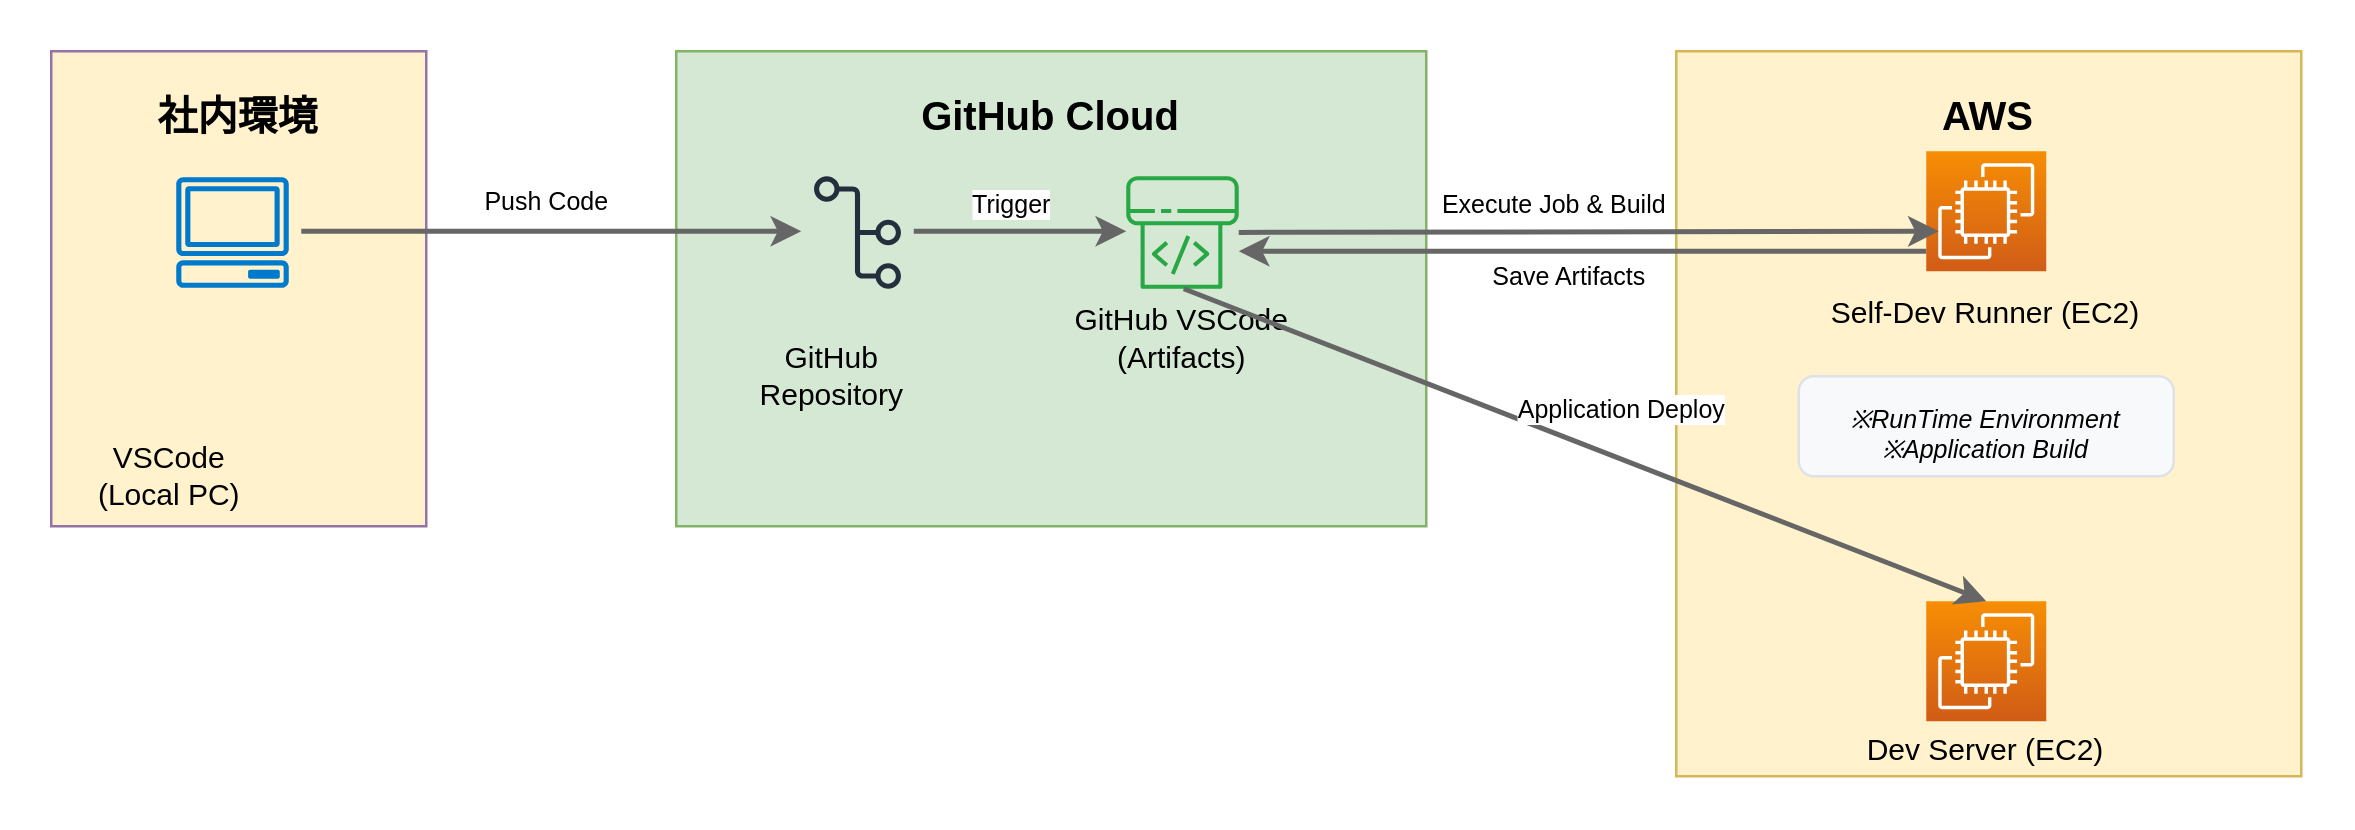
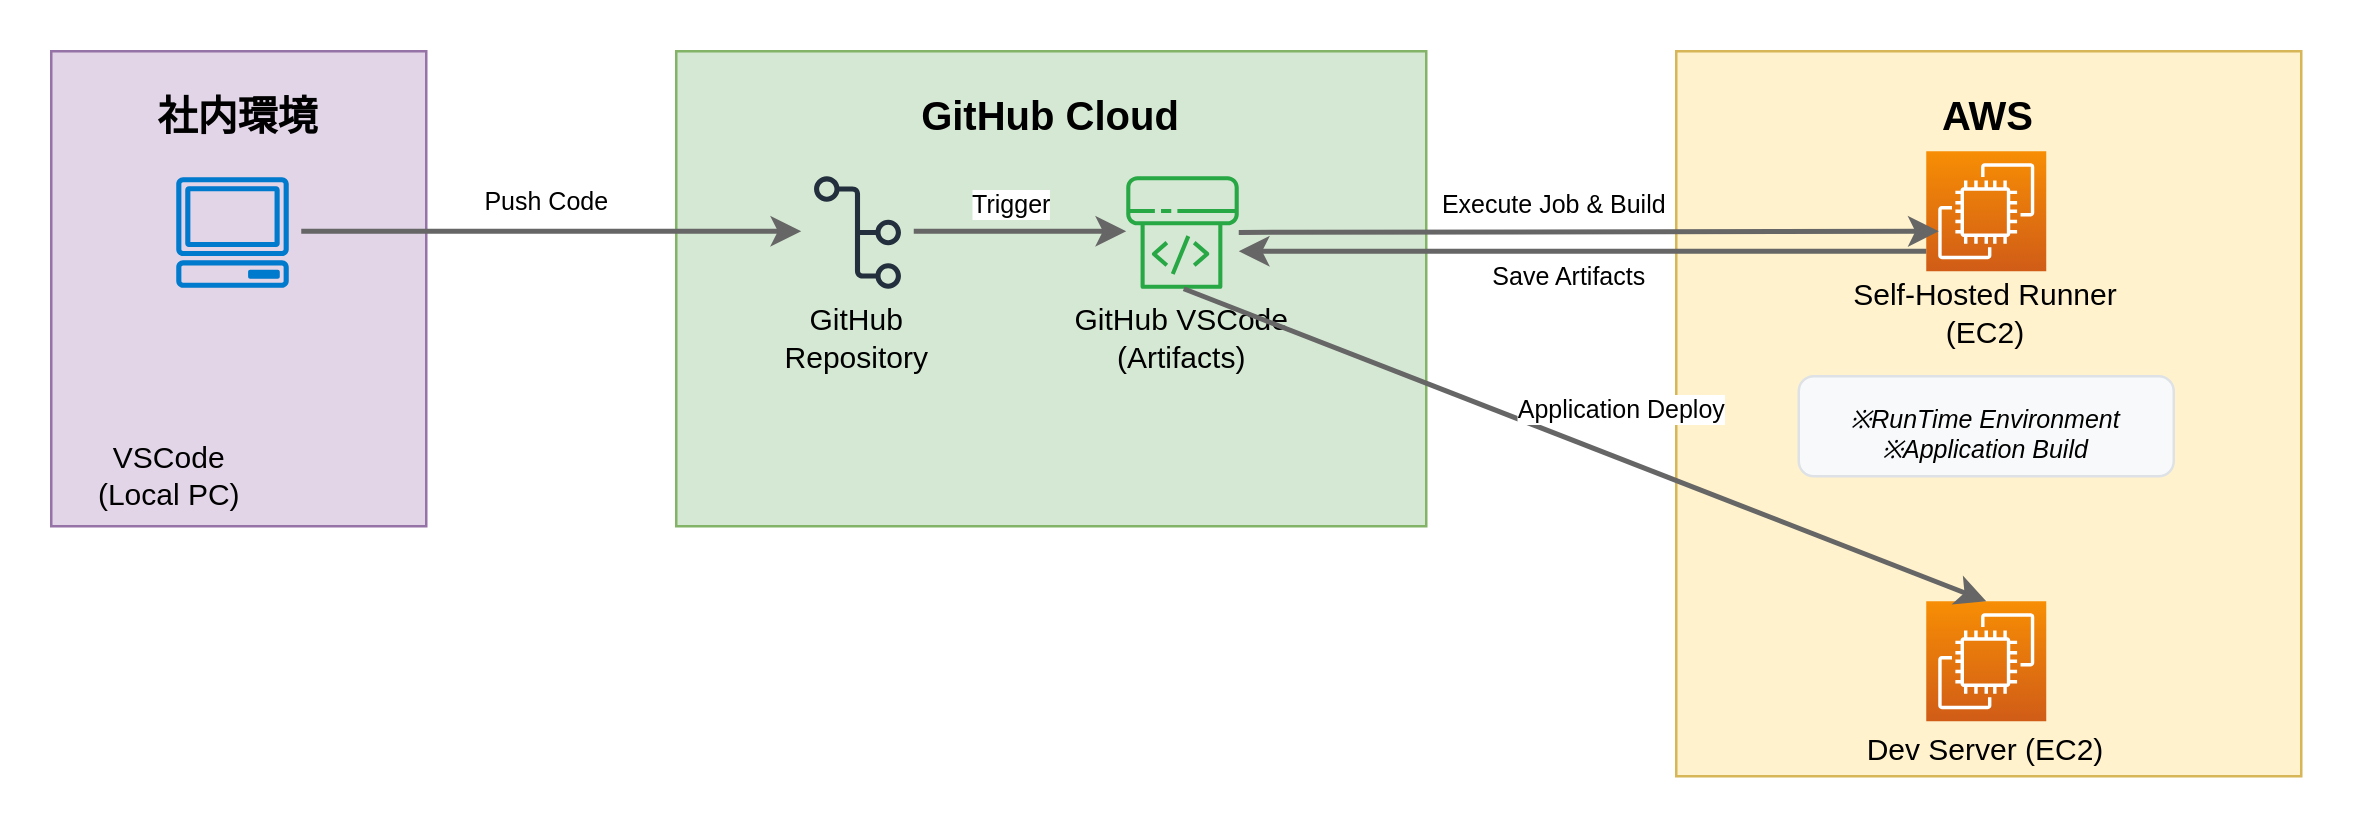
(239, 118) -> (239, 118)
(1986, 314) -> (1986, 314)
(833, 376) -> (858, 339)
